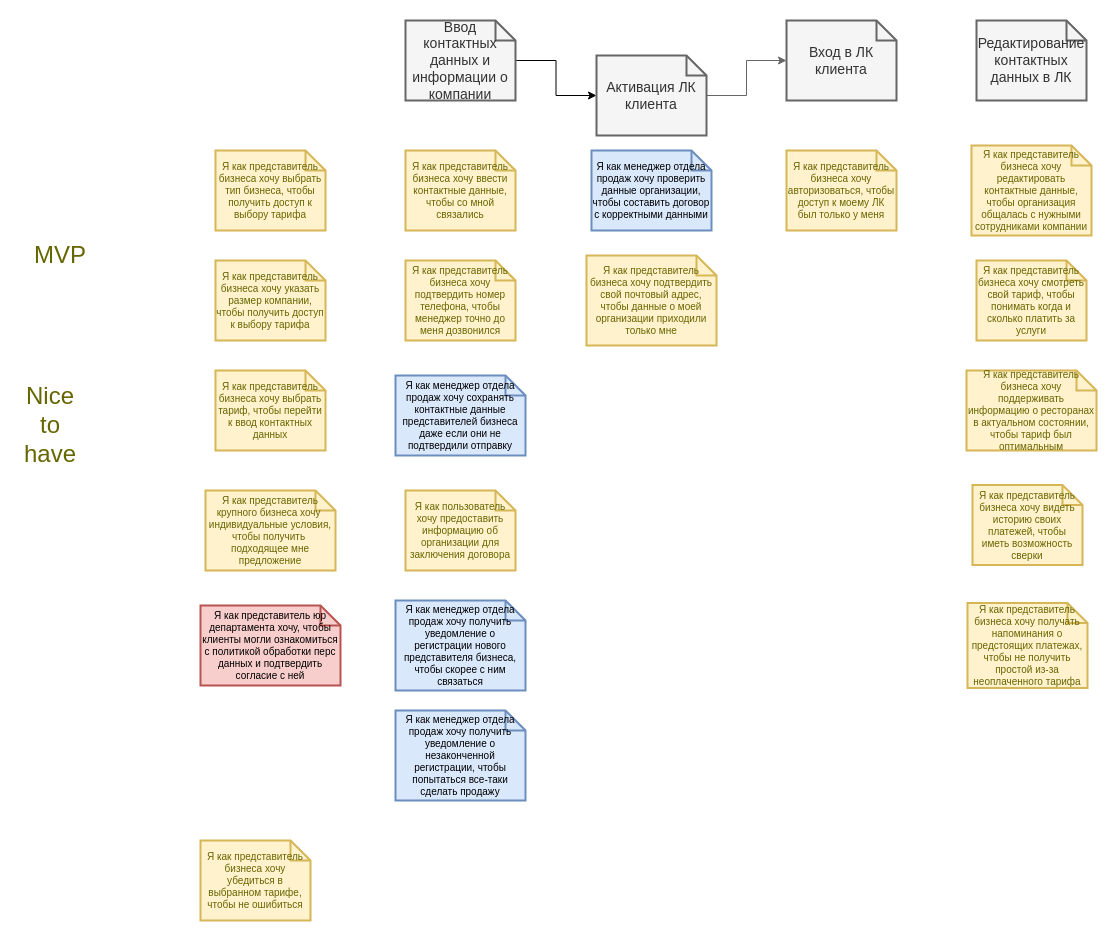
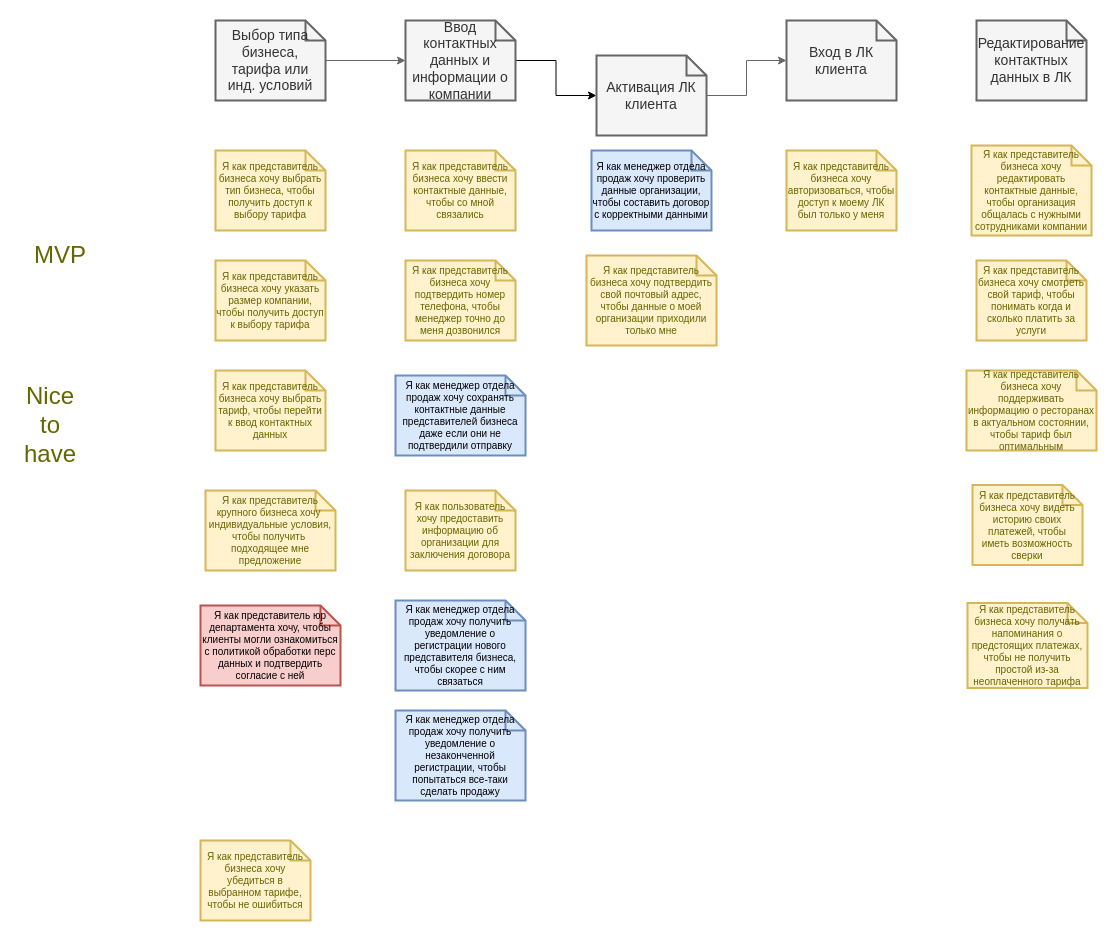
none -> (271, 61)
none -> (362, 61)
